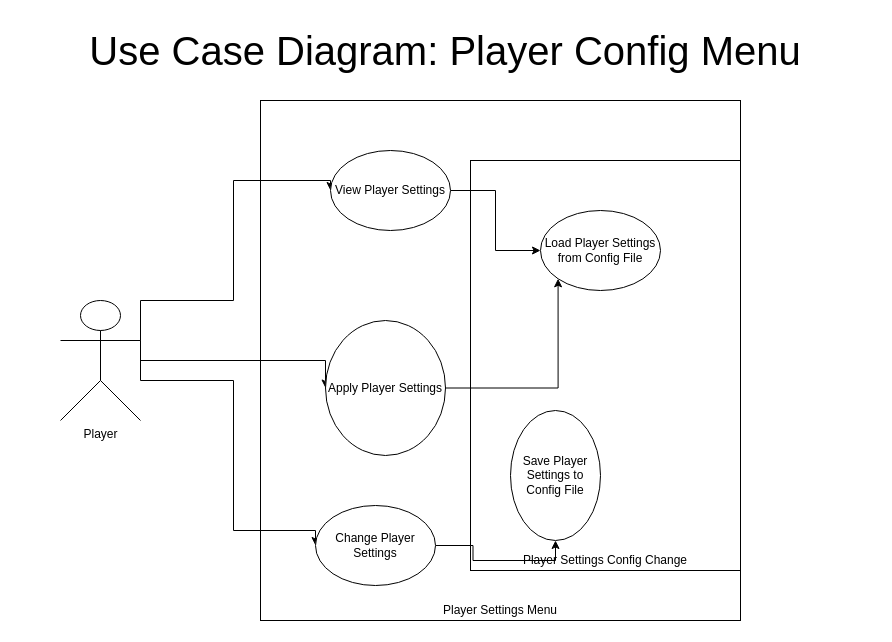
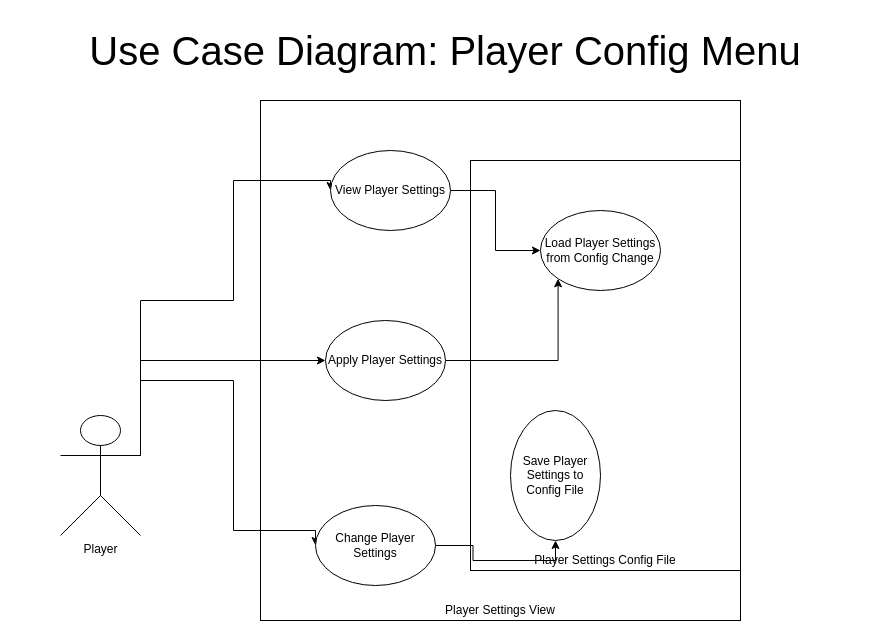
(601, 251) -> (601, 251)
(101, 361) -> (101, 476)
(386, 388) -> (386, 361)
(606, 561) -> (606, 561)
(501, 611) -> (501, 611)
